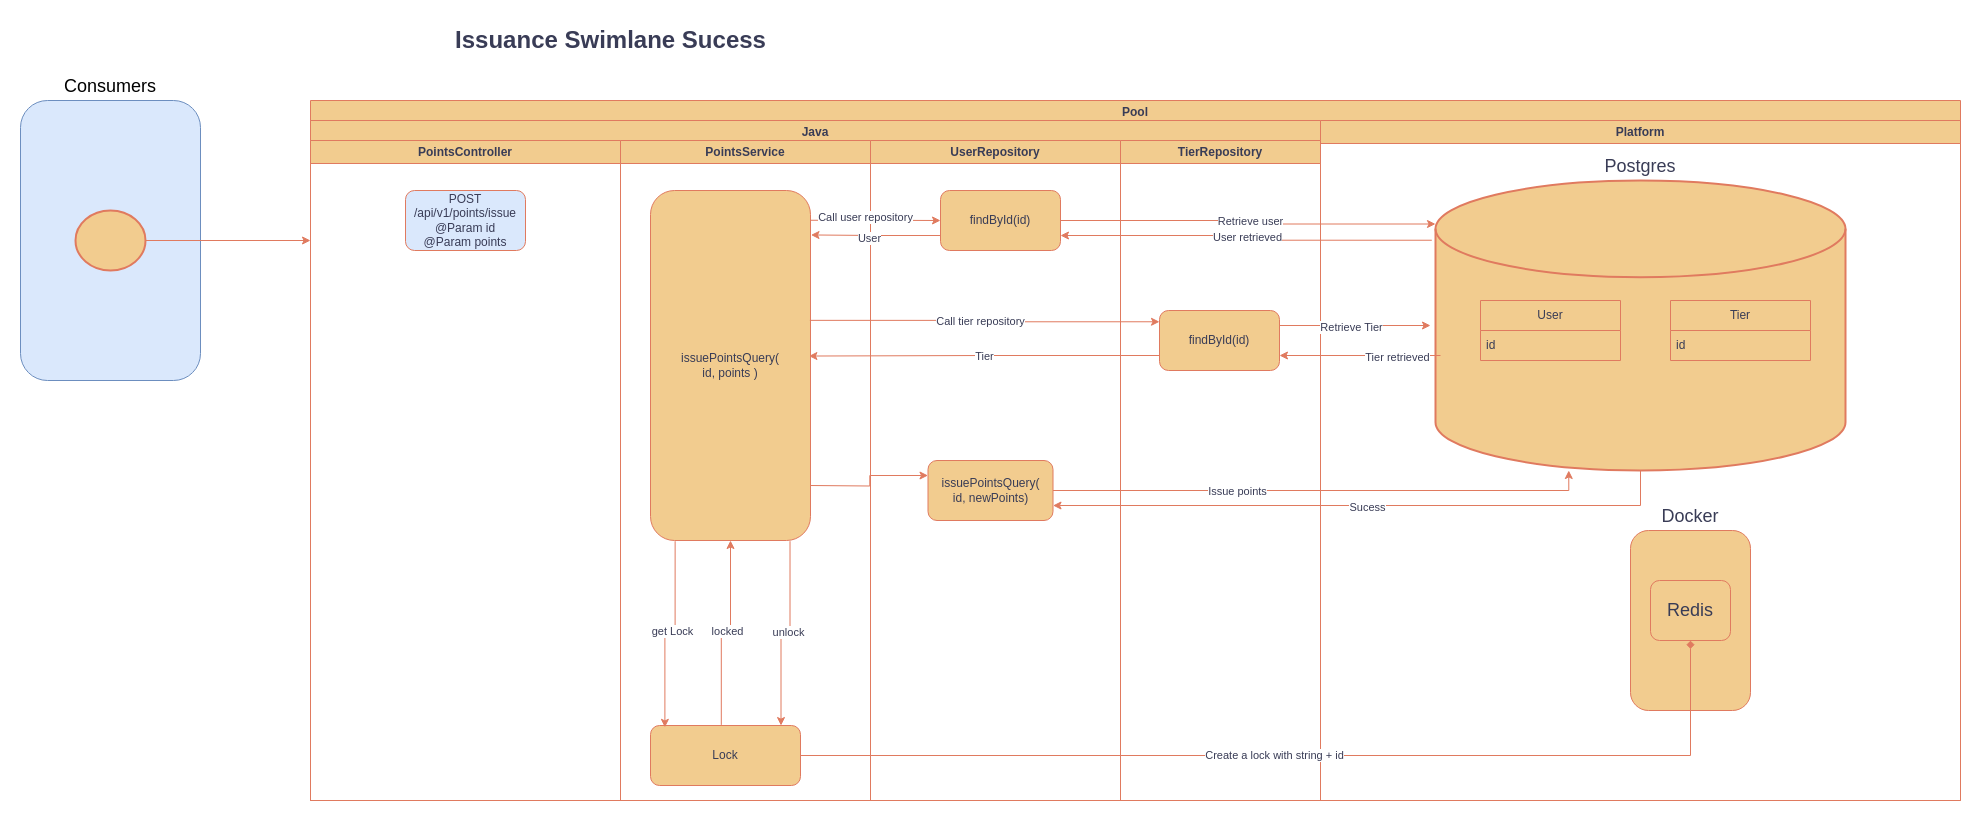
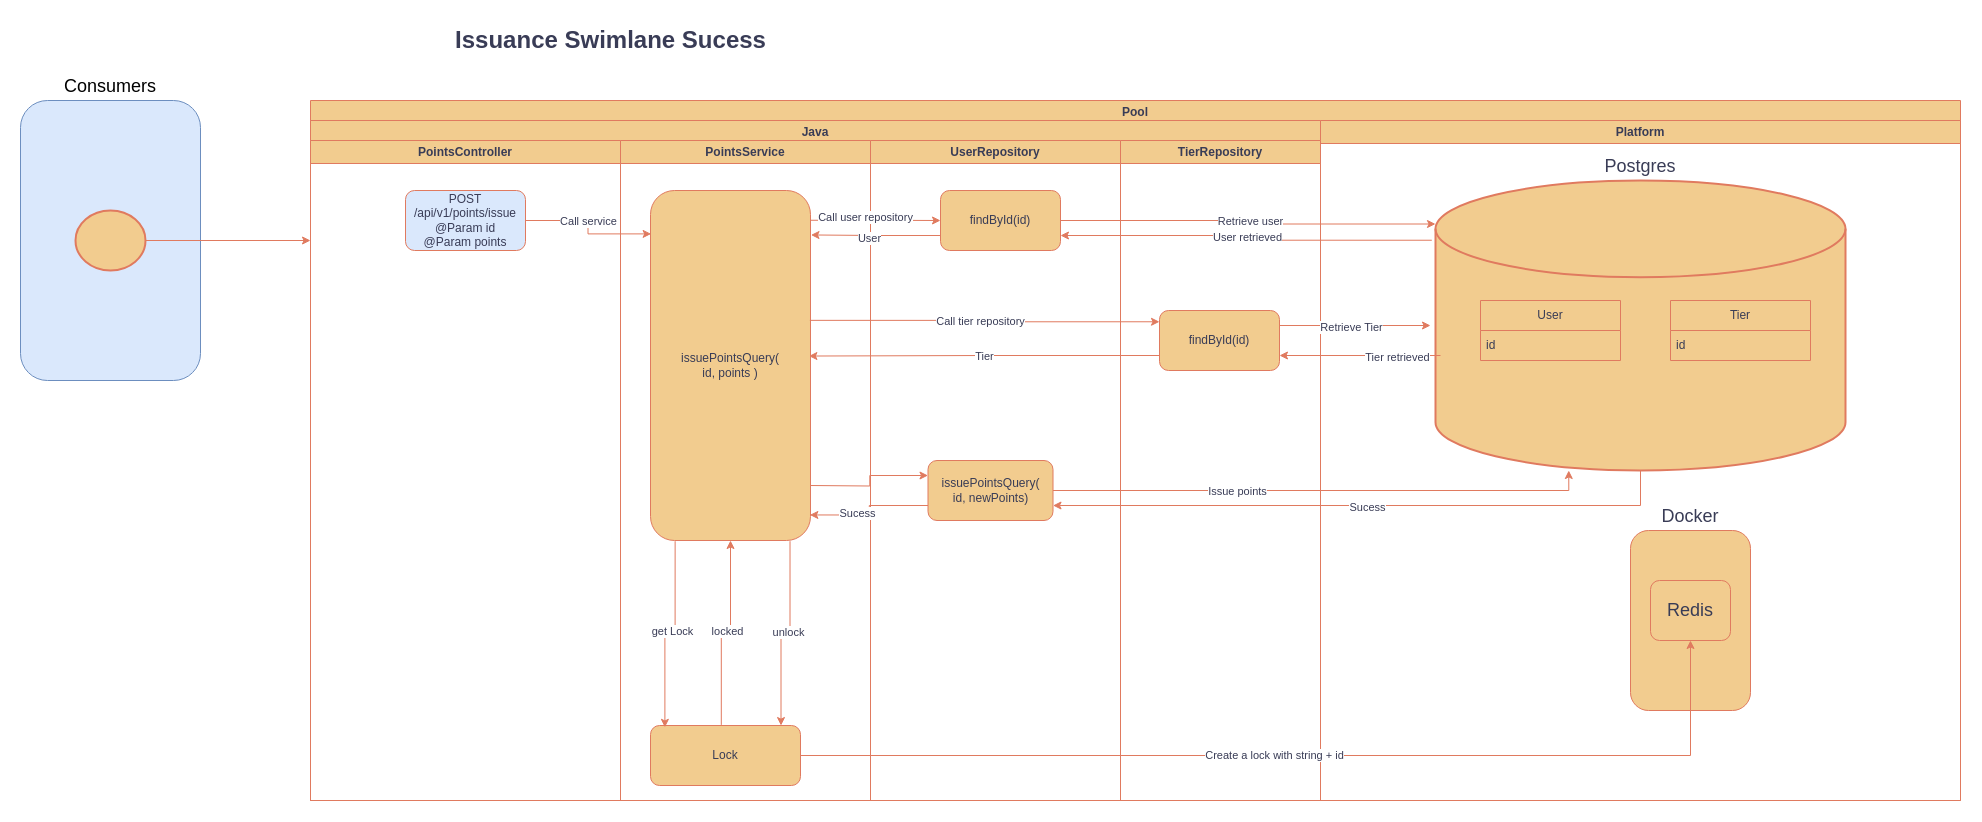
none -> (588, 224)
none -> (901, 506)
(1691, 649) -> (1691, 648)
